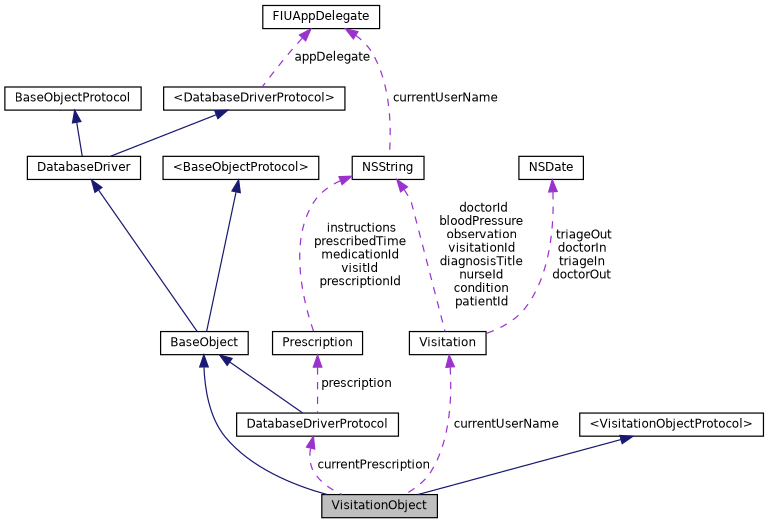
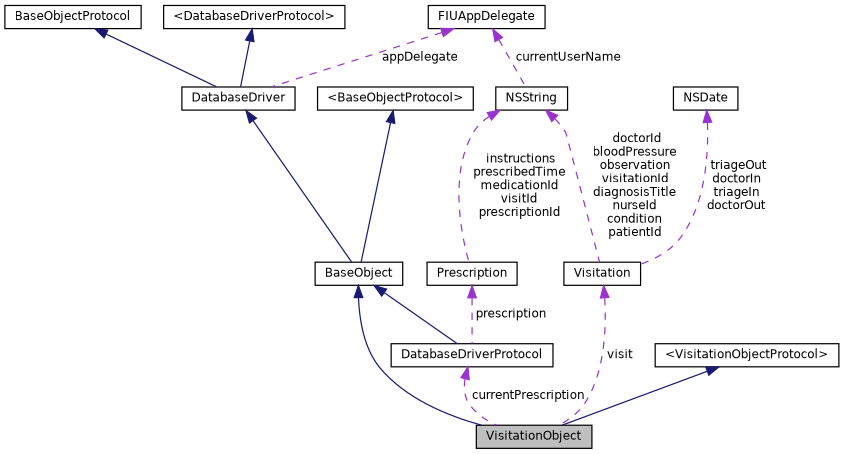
(282, 62) -> (357, 60)
(505, 425) -> (619, 355)
